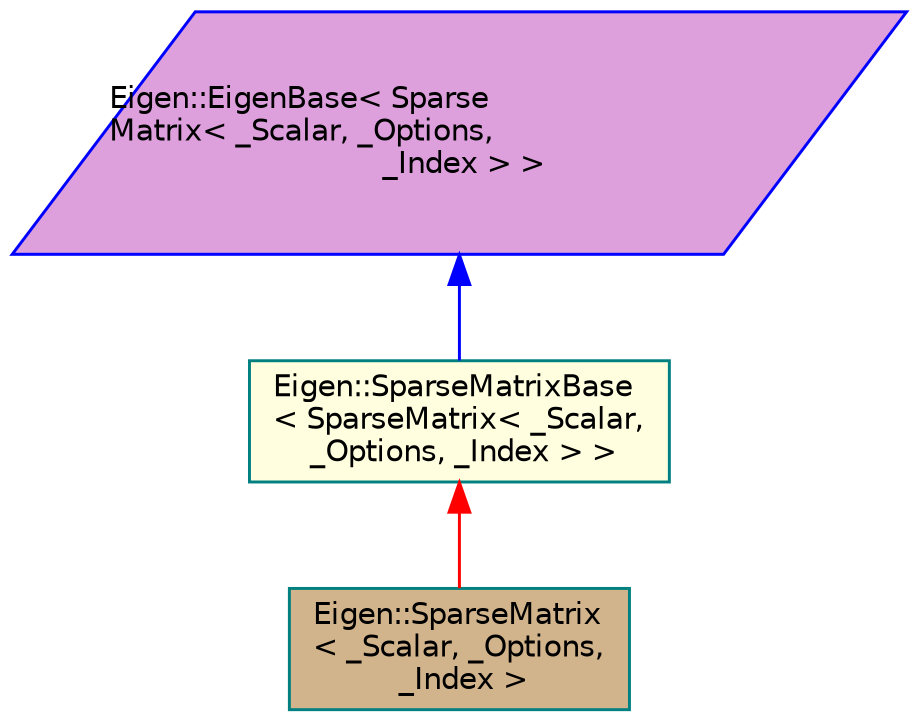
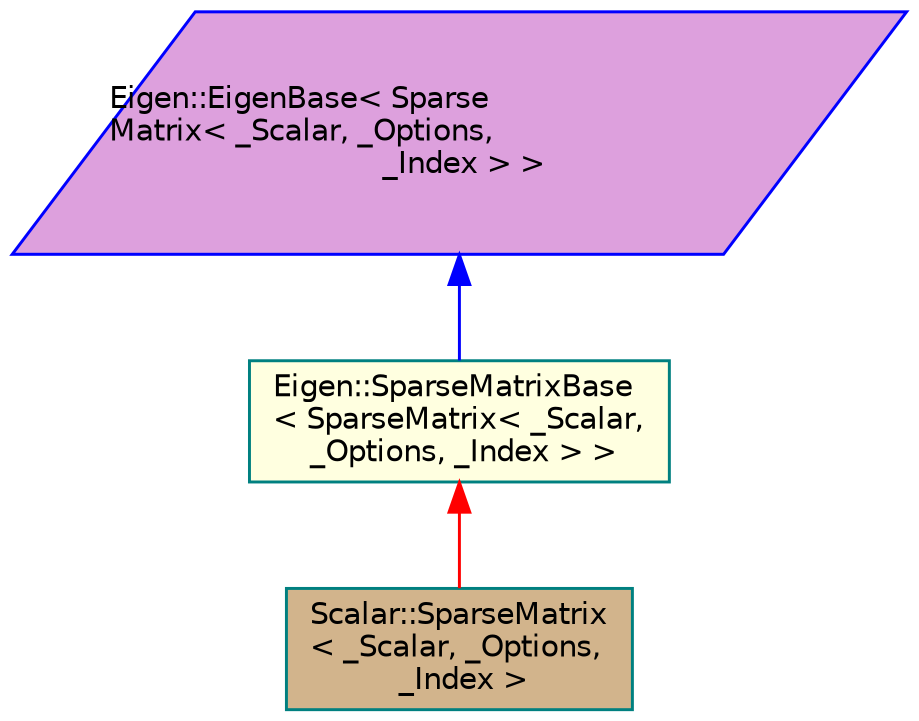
(459, 649) -> (459, 649)
